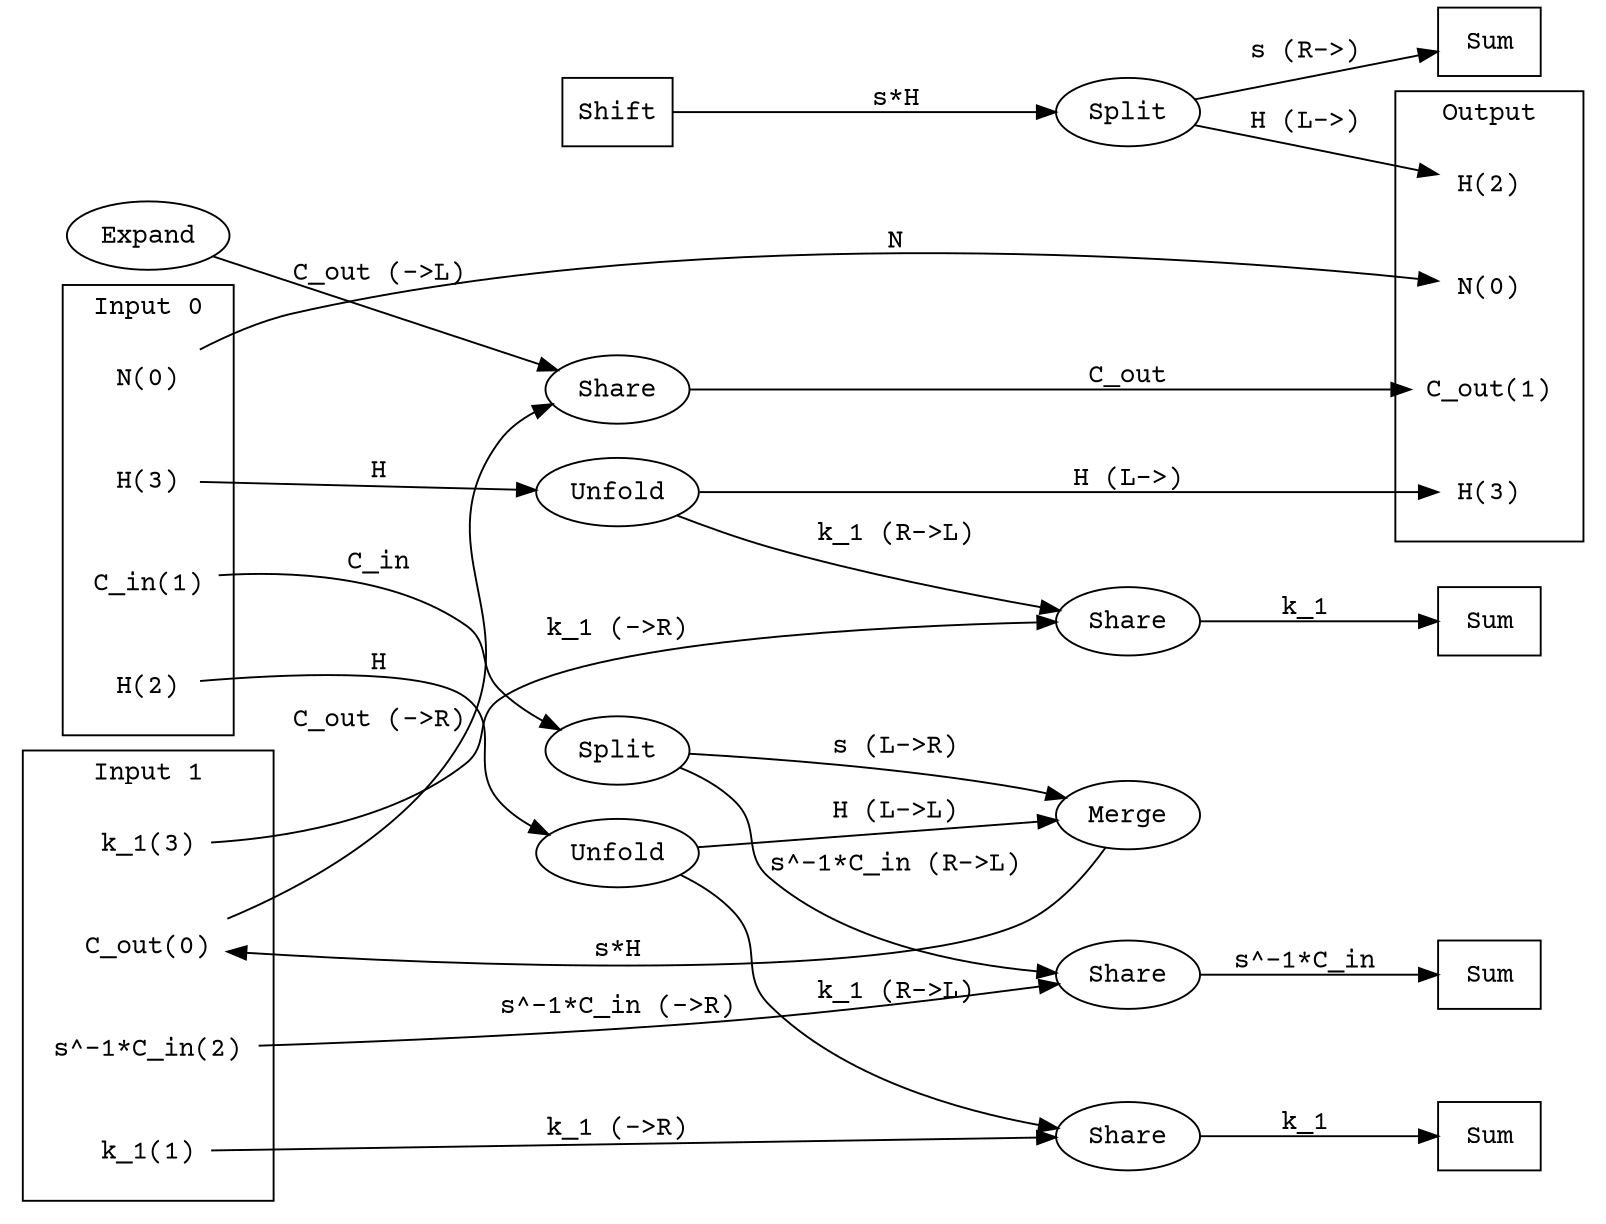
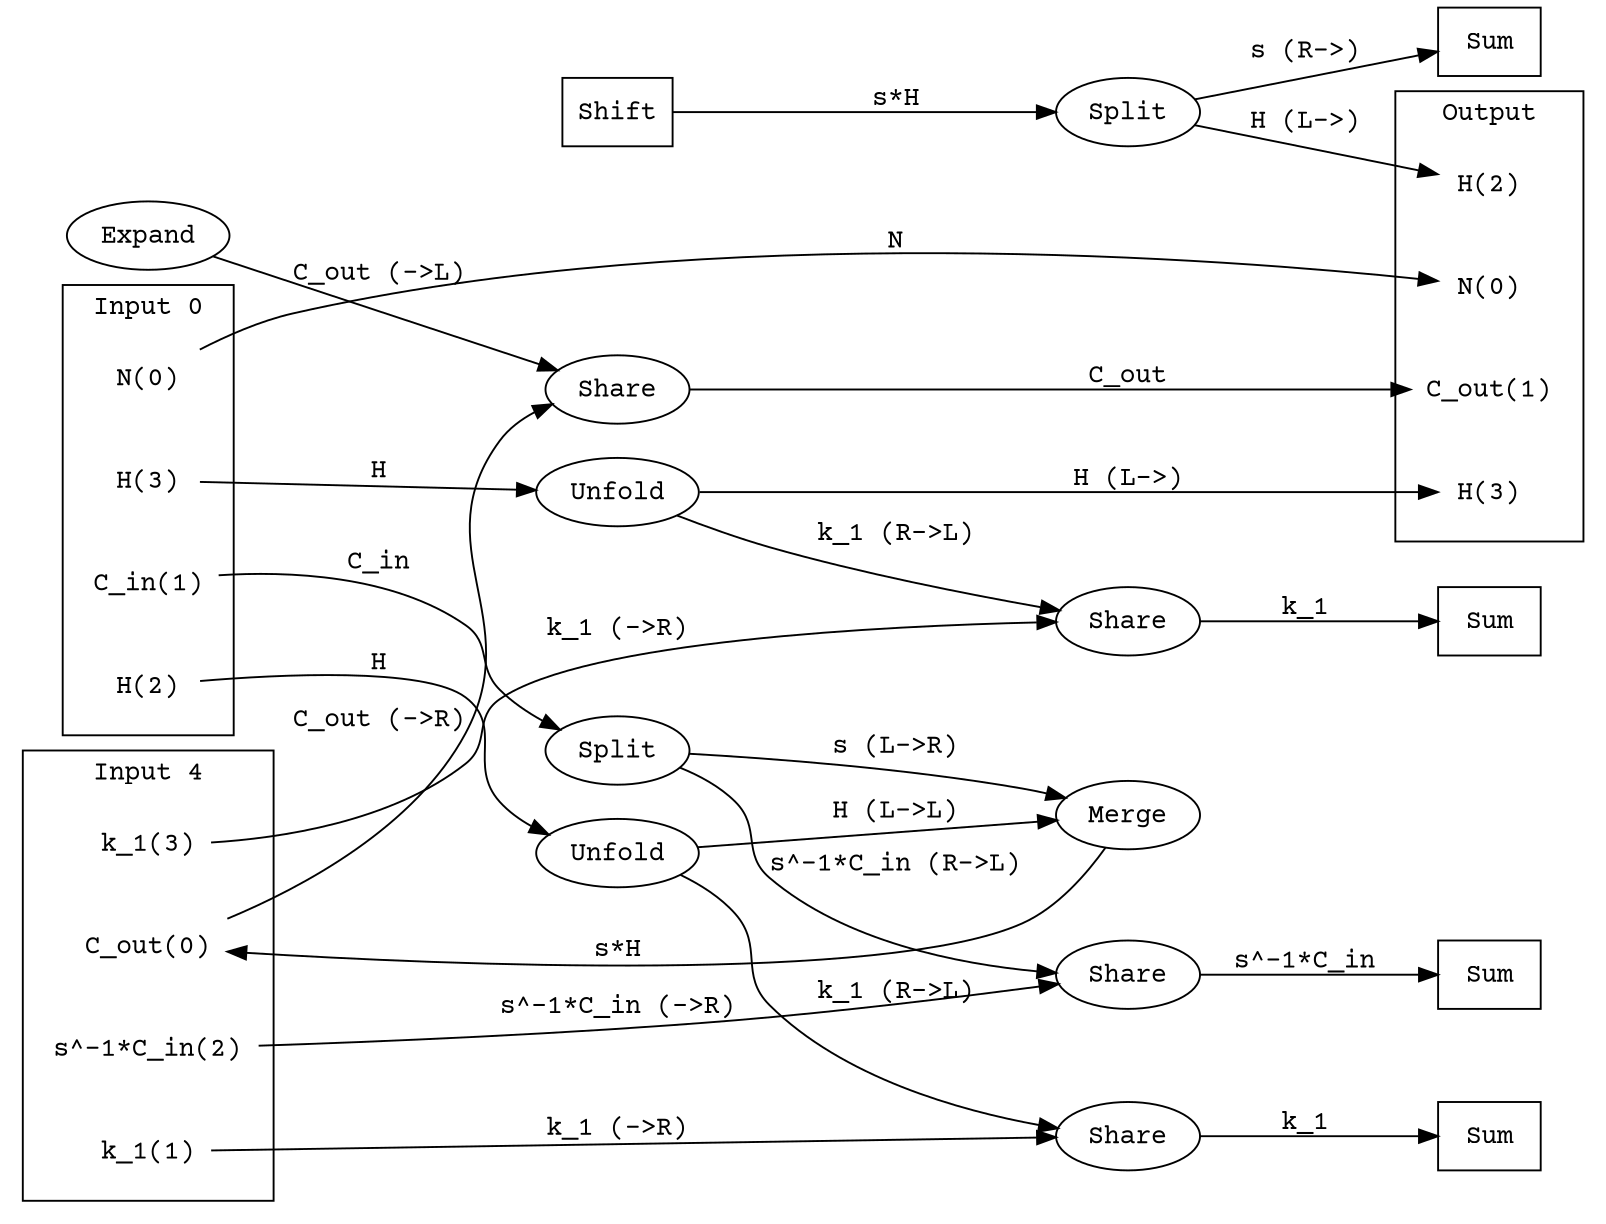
(148, 772) -> (148, 772)
